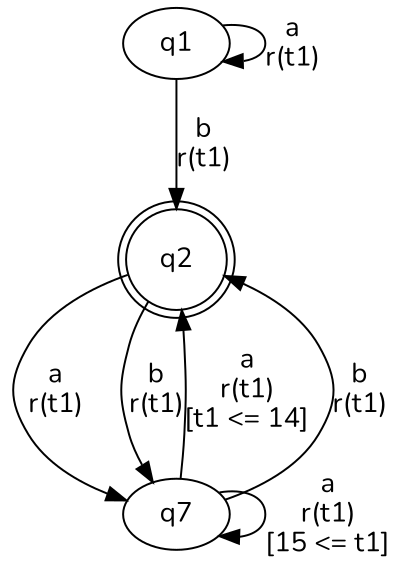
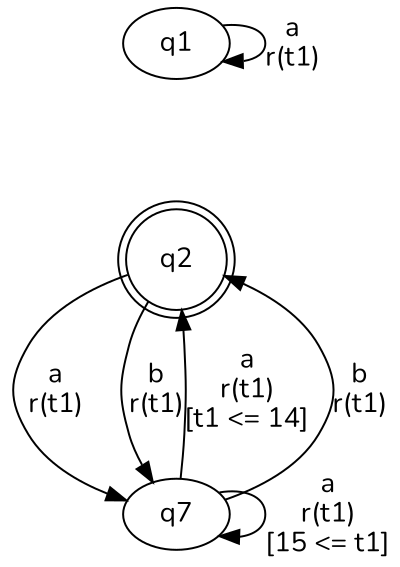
(176, 134) -> none
